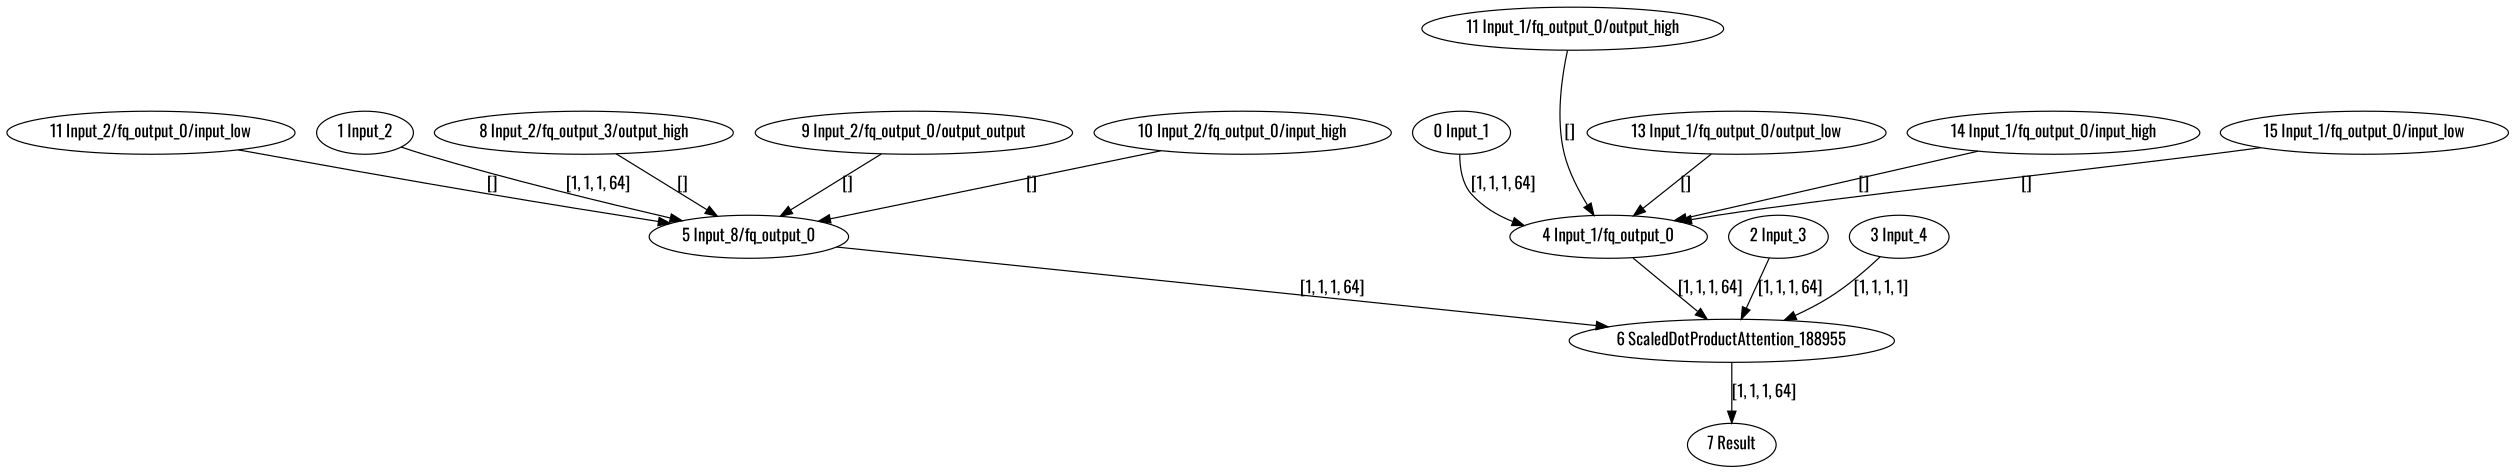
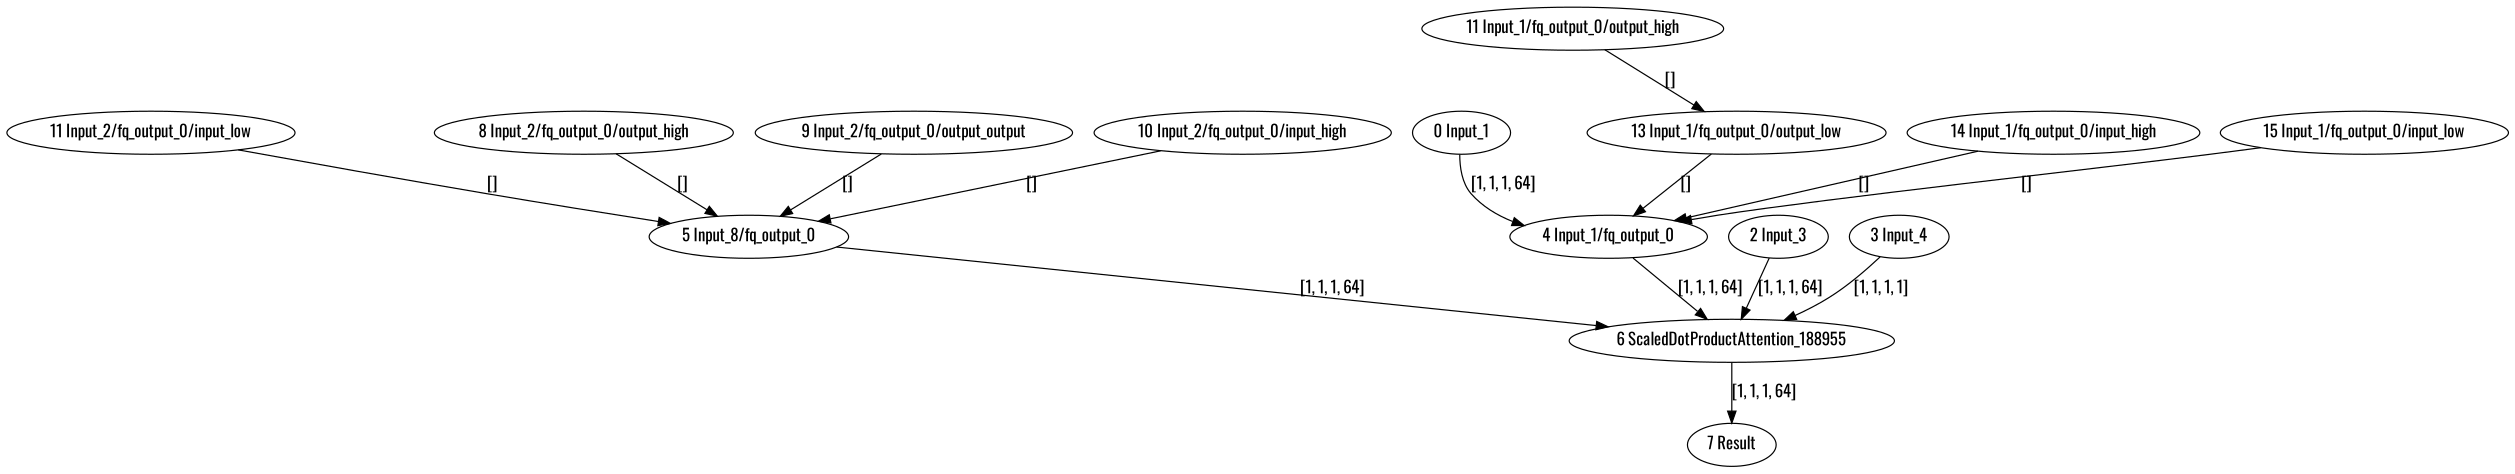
(1561, 130) -> (1649, 77)
(365, 133) -> none
(584, 133) -> (584, 133)
